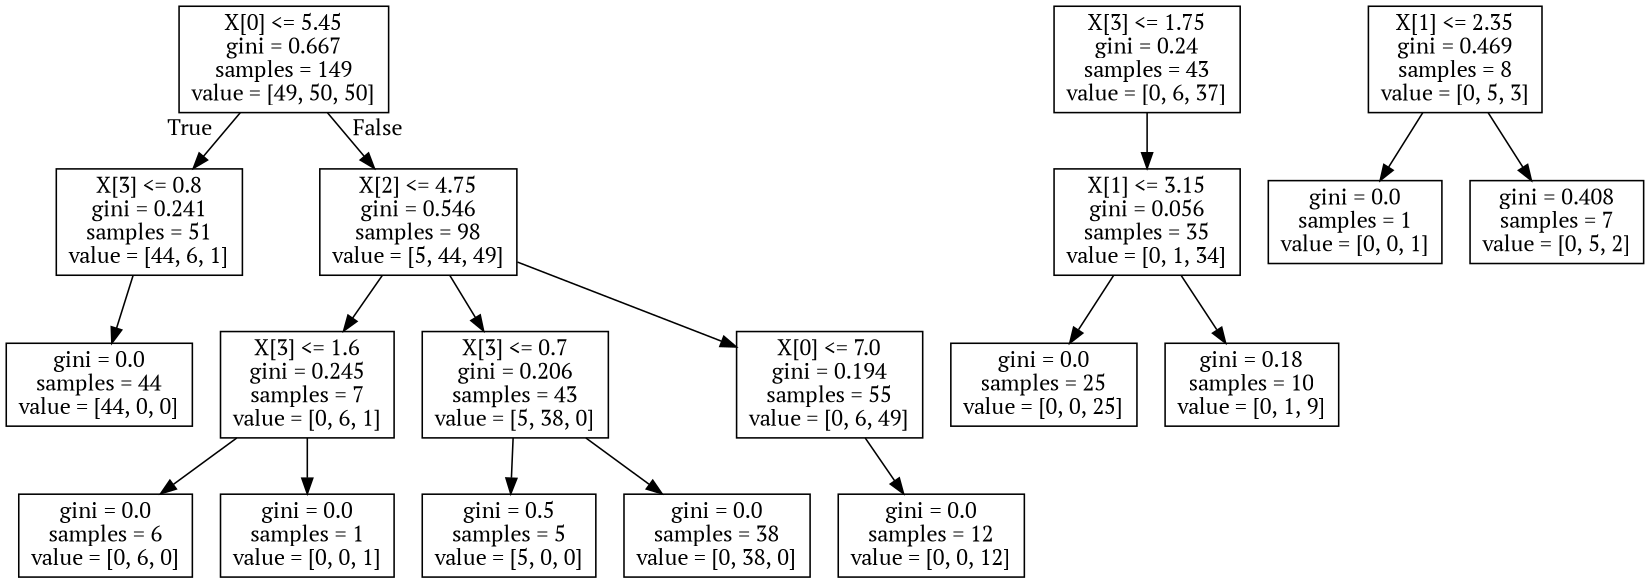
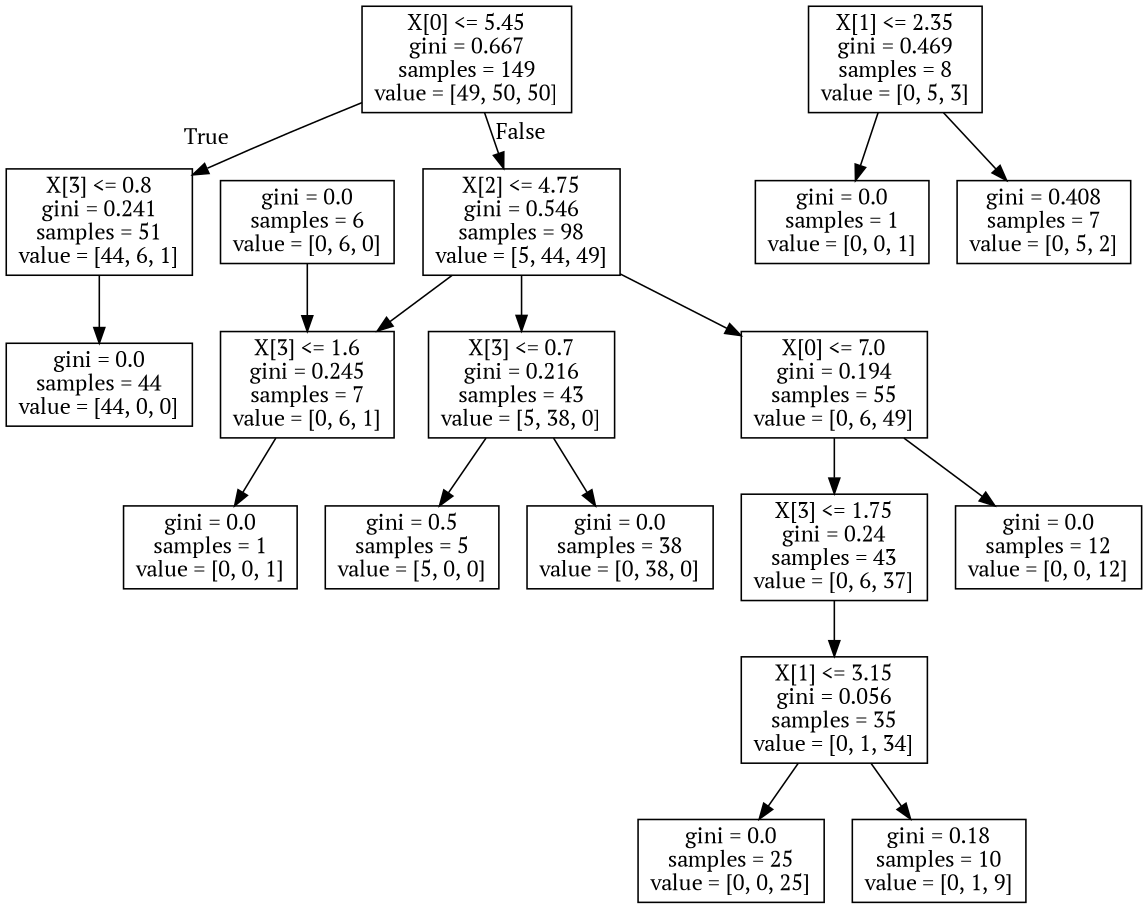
(515, 385) -> (522, 385)
none -> (834, 458)
(205, 461) -> (307, 290)
